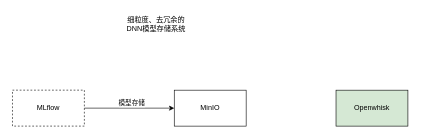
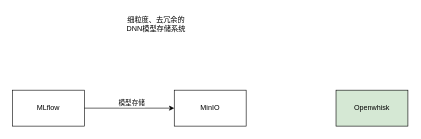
(48, 108) -> (48, 108)
